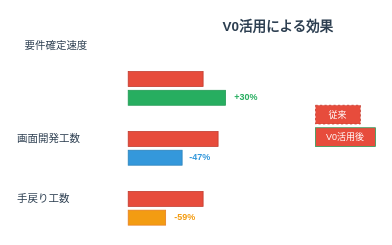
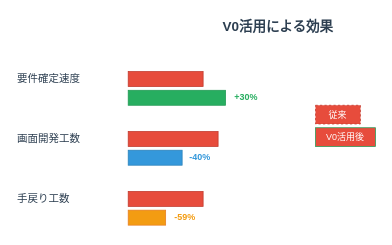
(68, 45) -> (60, 79)
(199, 158) -> (199, 158)
